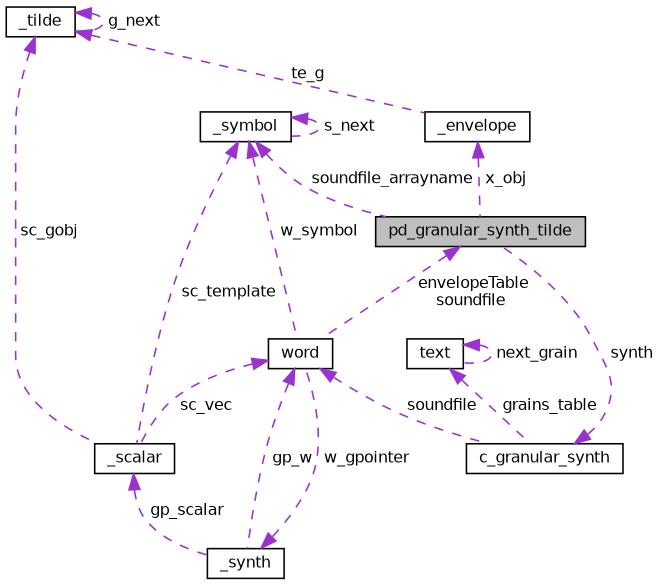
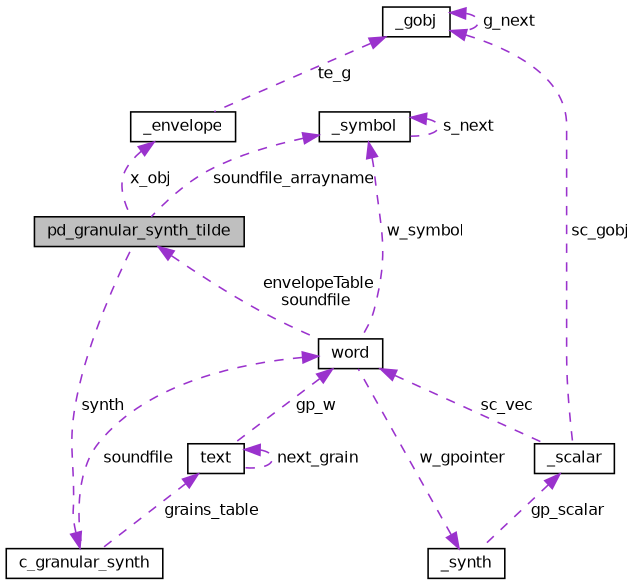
(41, 22) -> (416, 22)
(170, 295) -> none
(262, 465) -> (277, 411)
